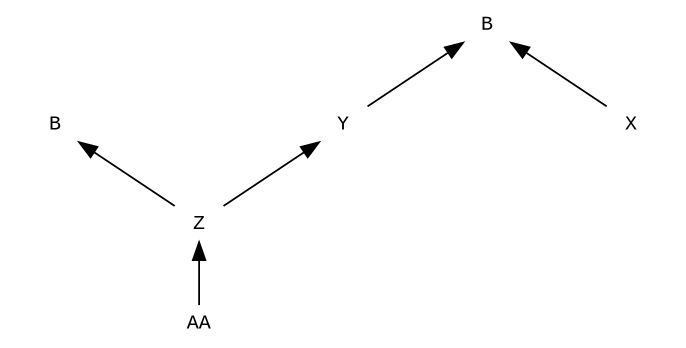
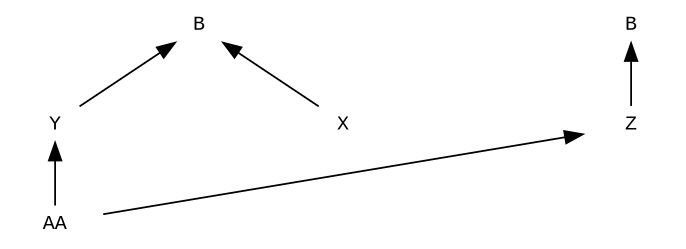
(264, 179) -> (55, 183)
